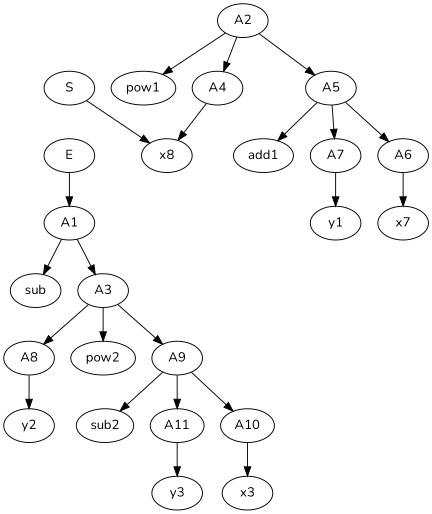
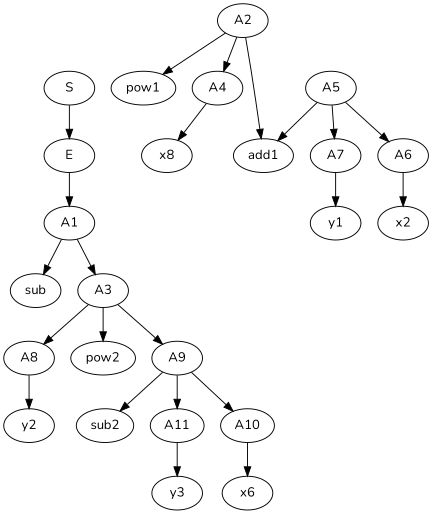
(283, 52) -> (253, 83)
(114, 119) -> (69, 117)
(403, 223) -> (403, 223)
(248, 493) -> (248, 493)
